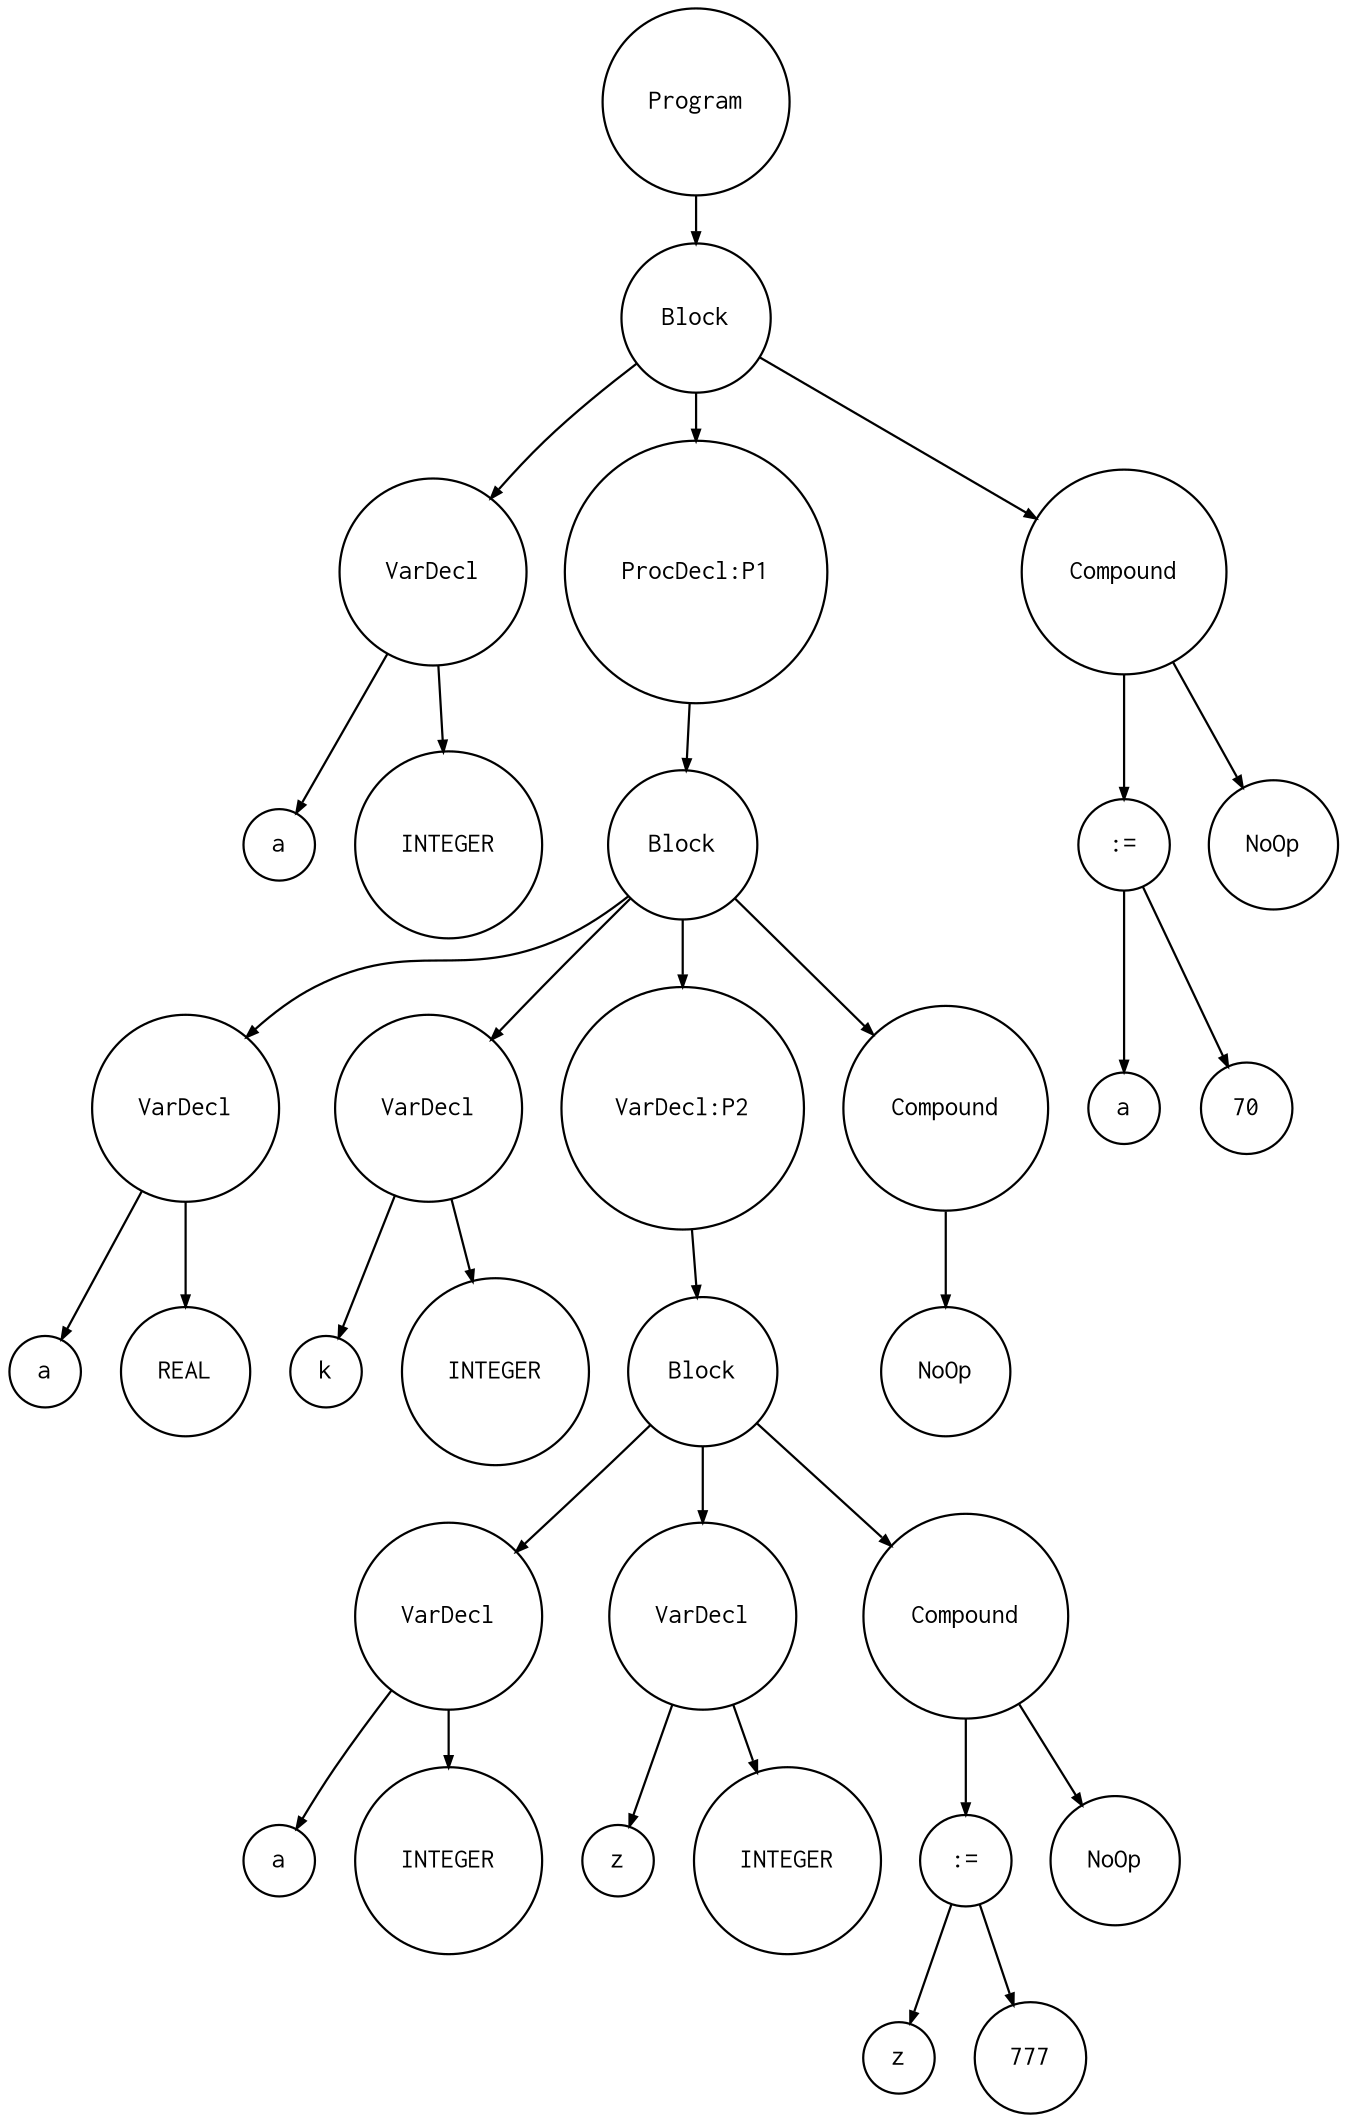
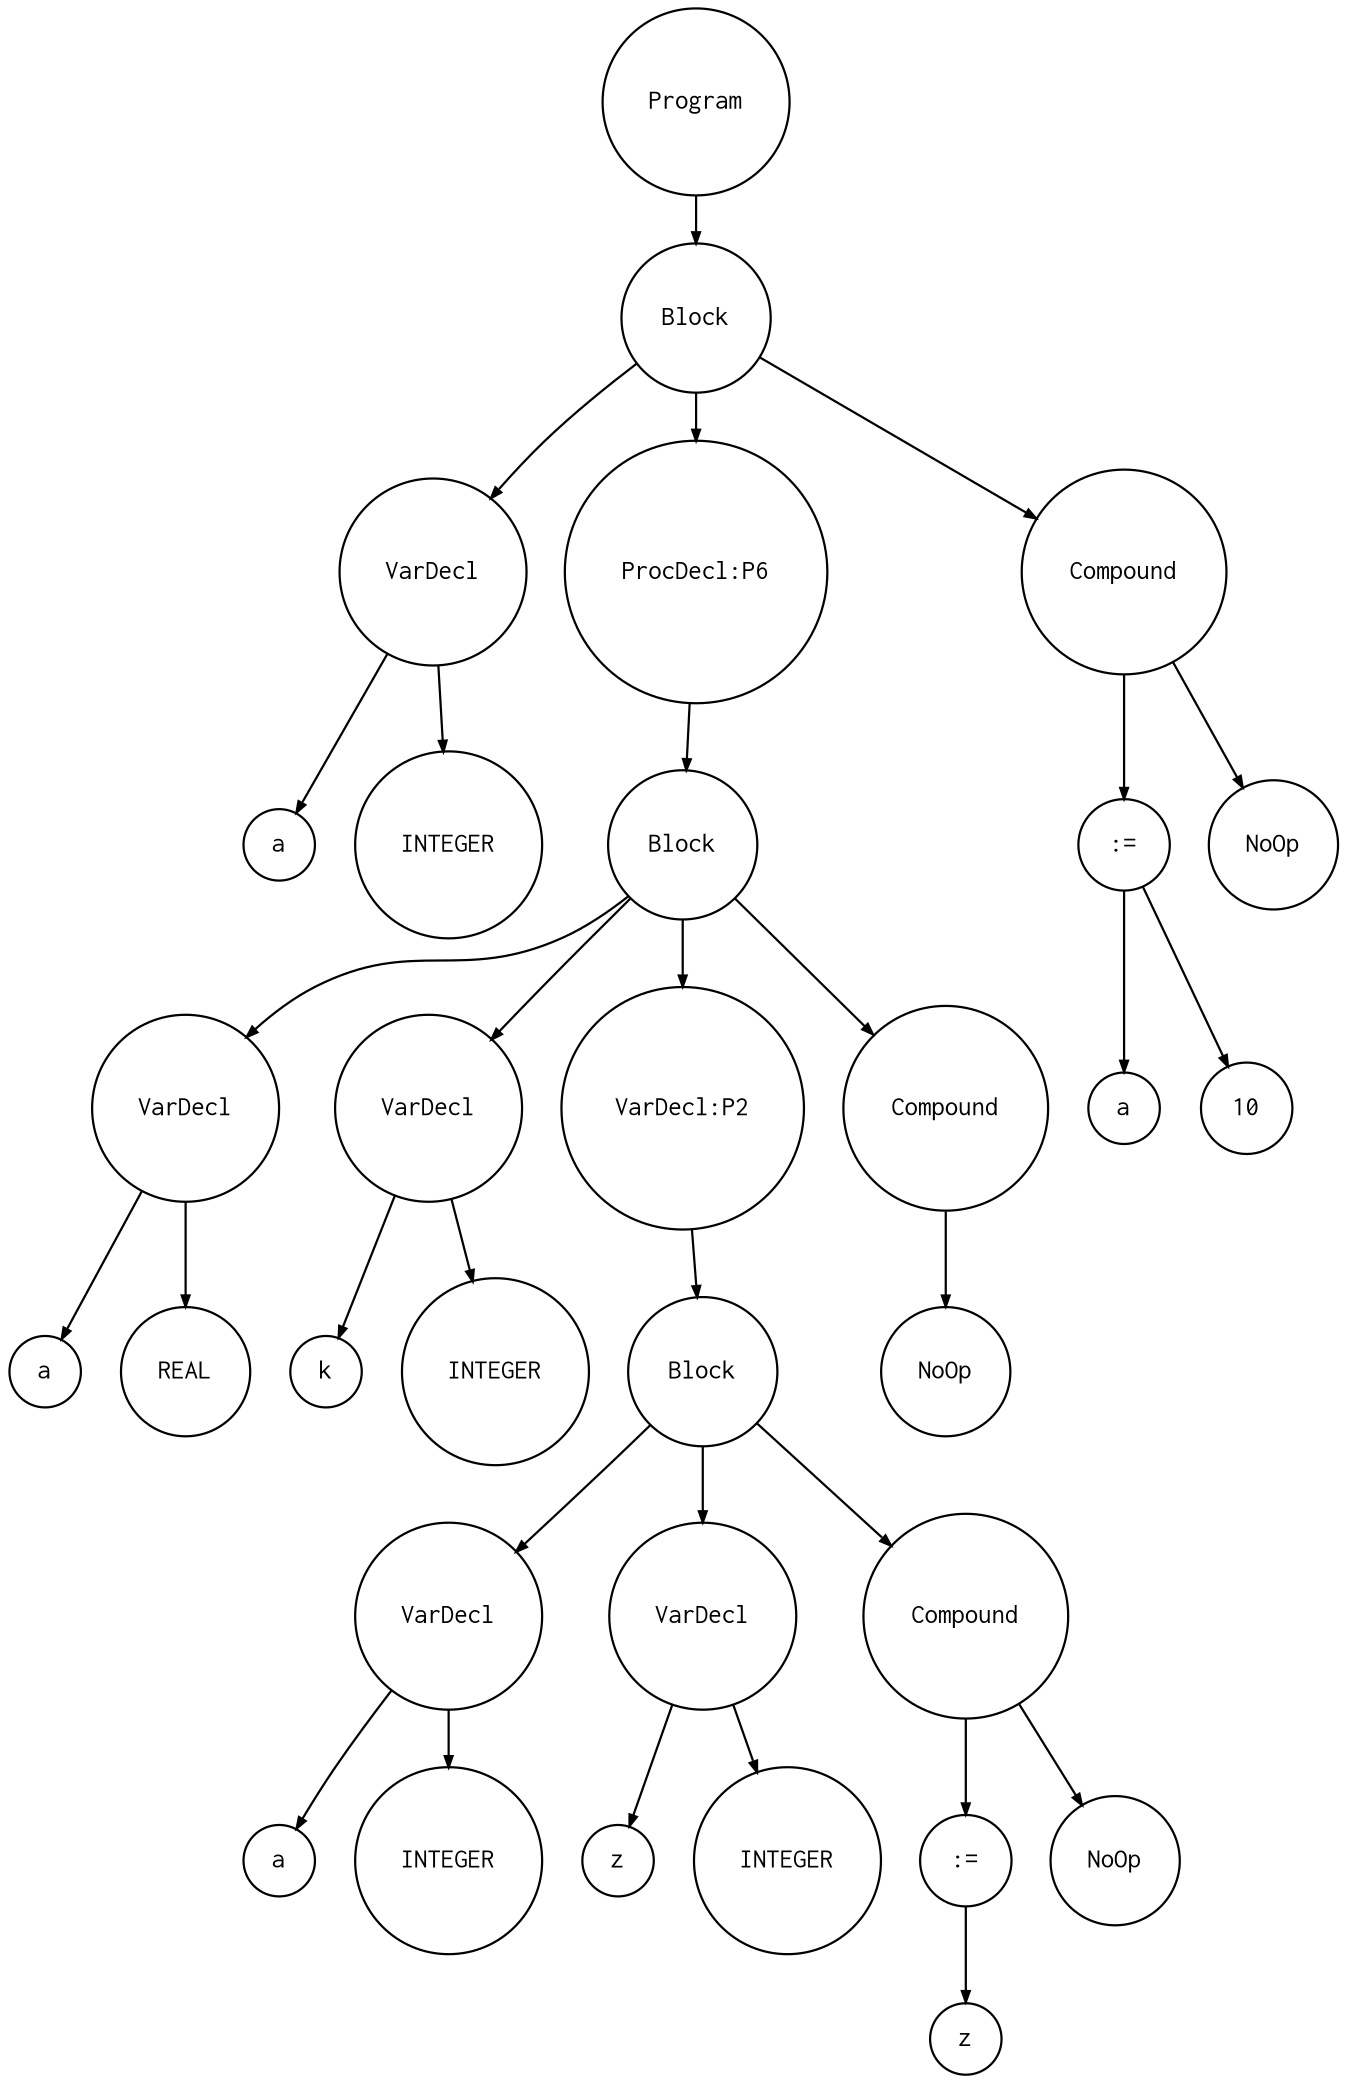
(696, 572) -> (696, 572)
(1247, 1108) -> (1247, 1108)
(1030, 2058) -> none
